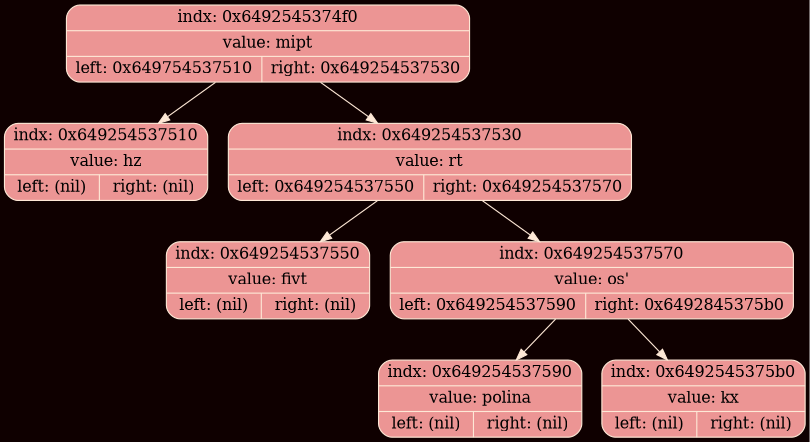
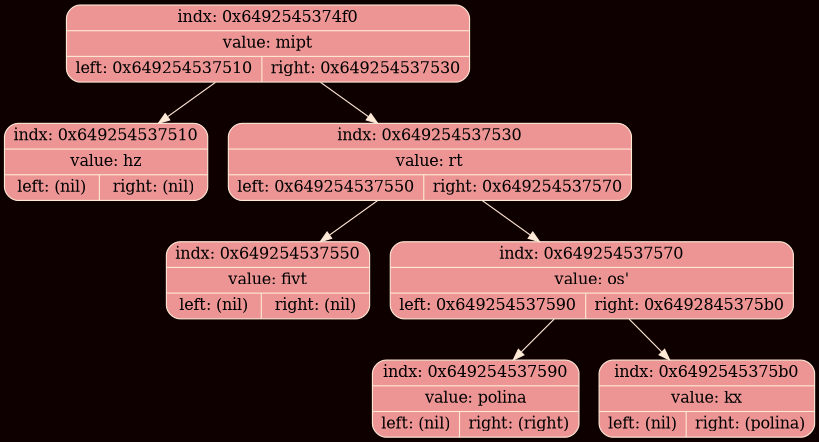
(164, 69) -> (164, 69)
(528, 424) -> (519, 424)
(751, 424) -> (750, 424)
